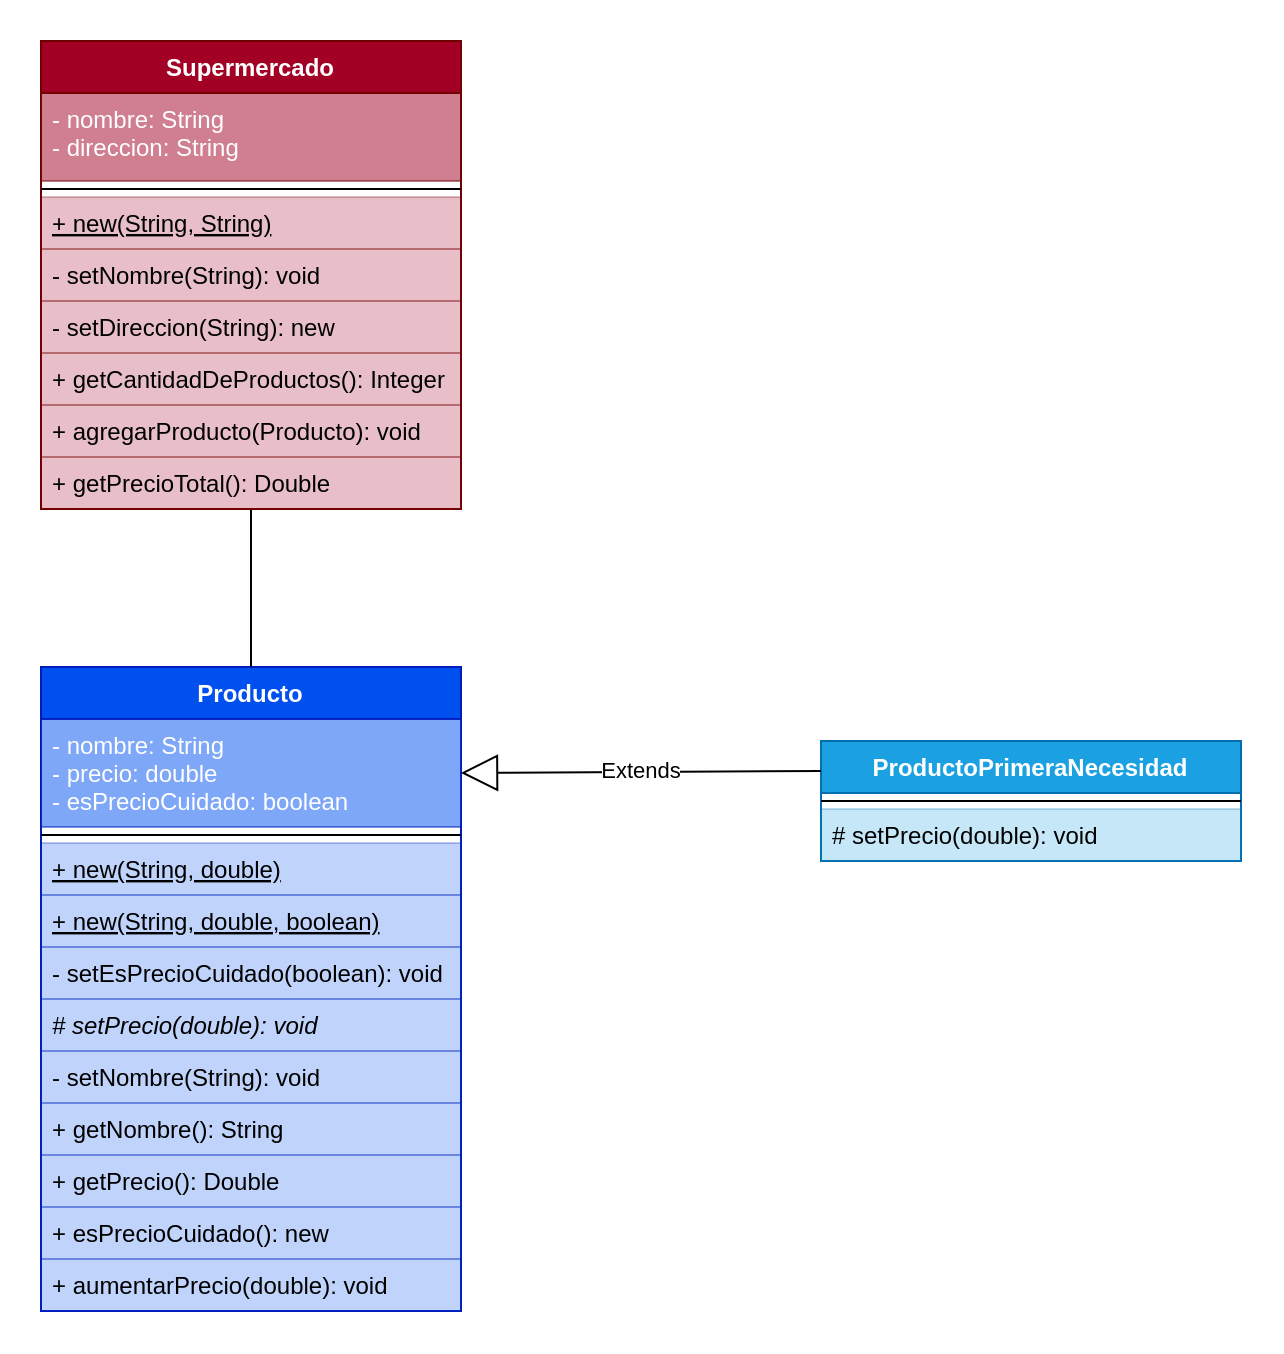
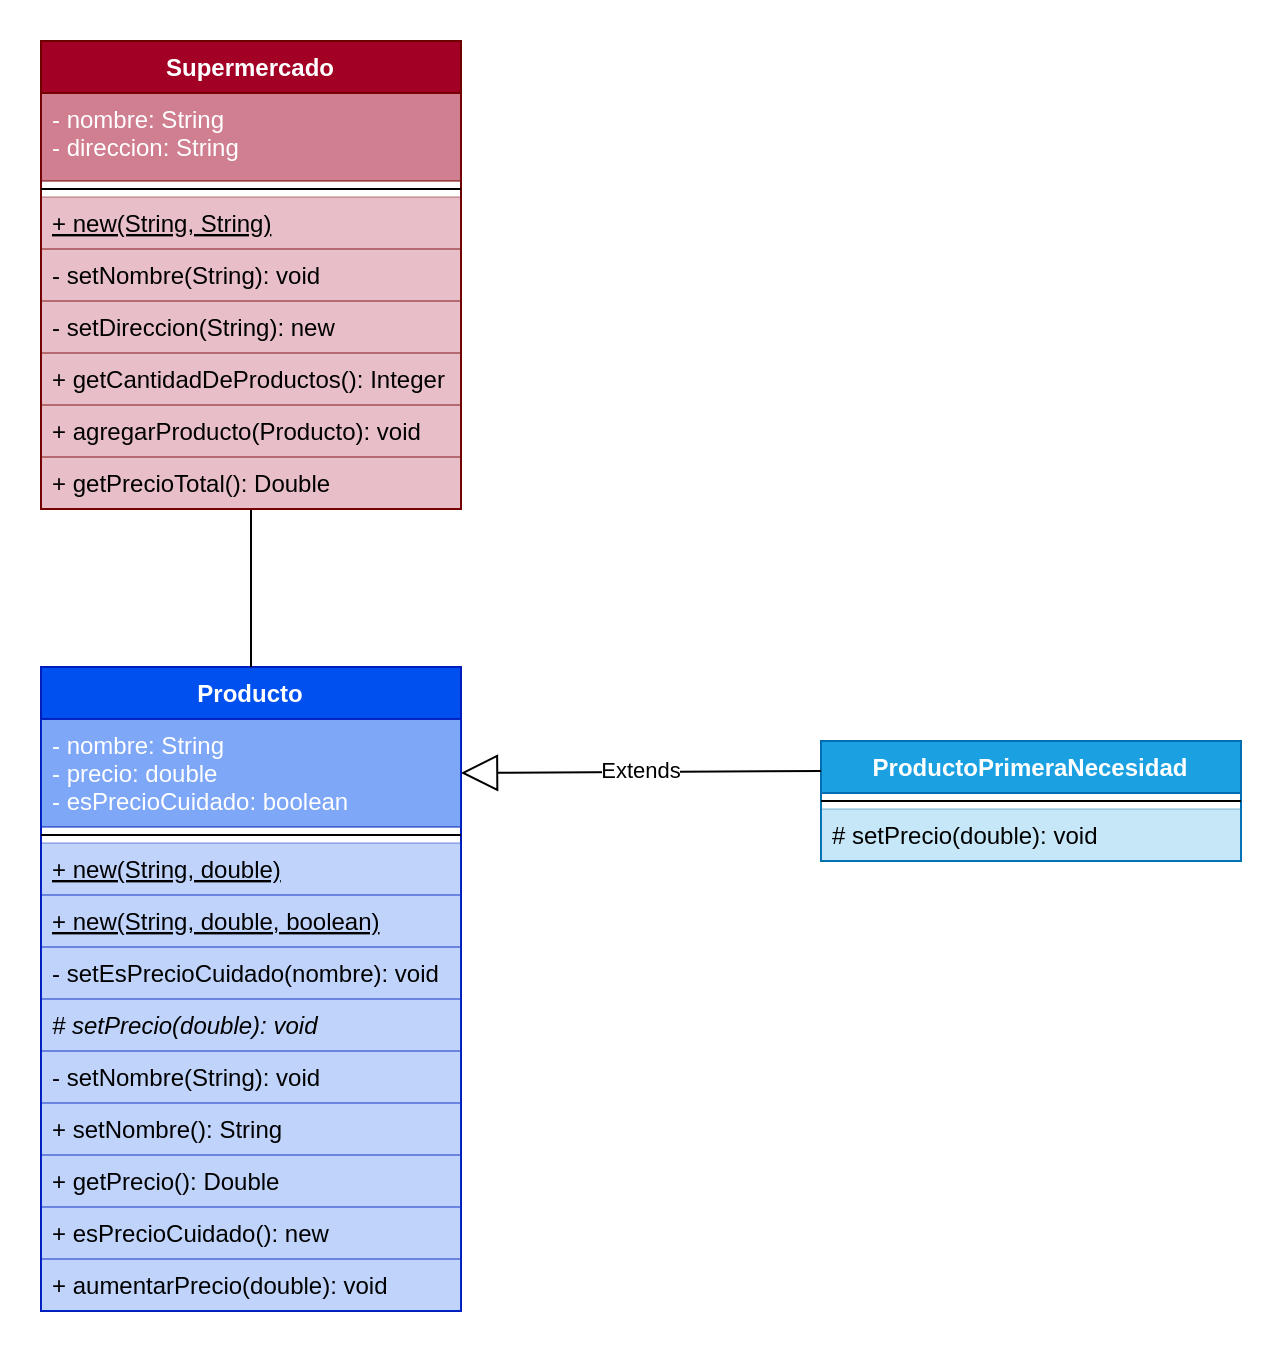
(265, 974) -> (262, 974)
(181, 1130) -> (181, 1130)
